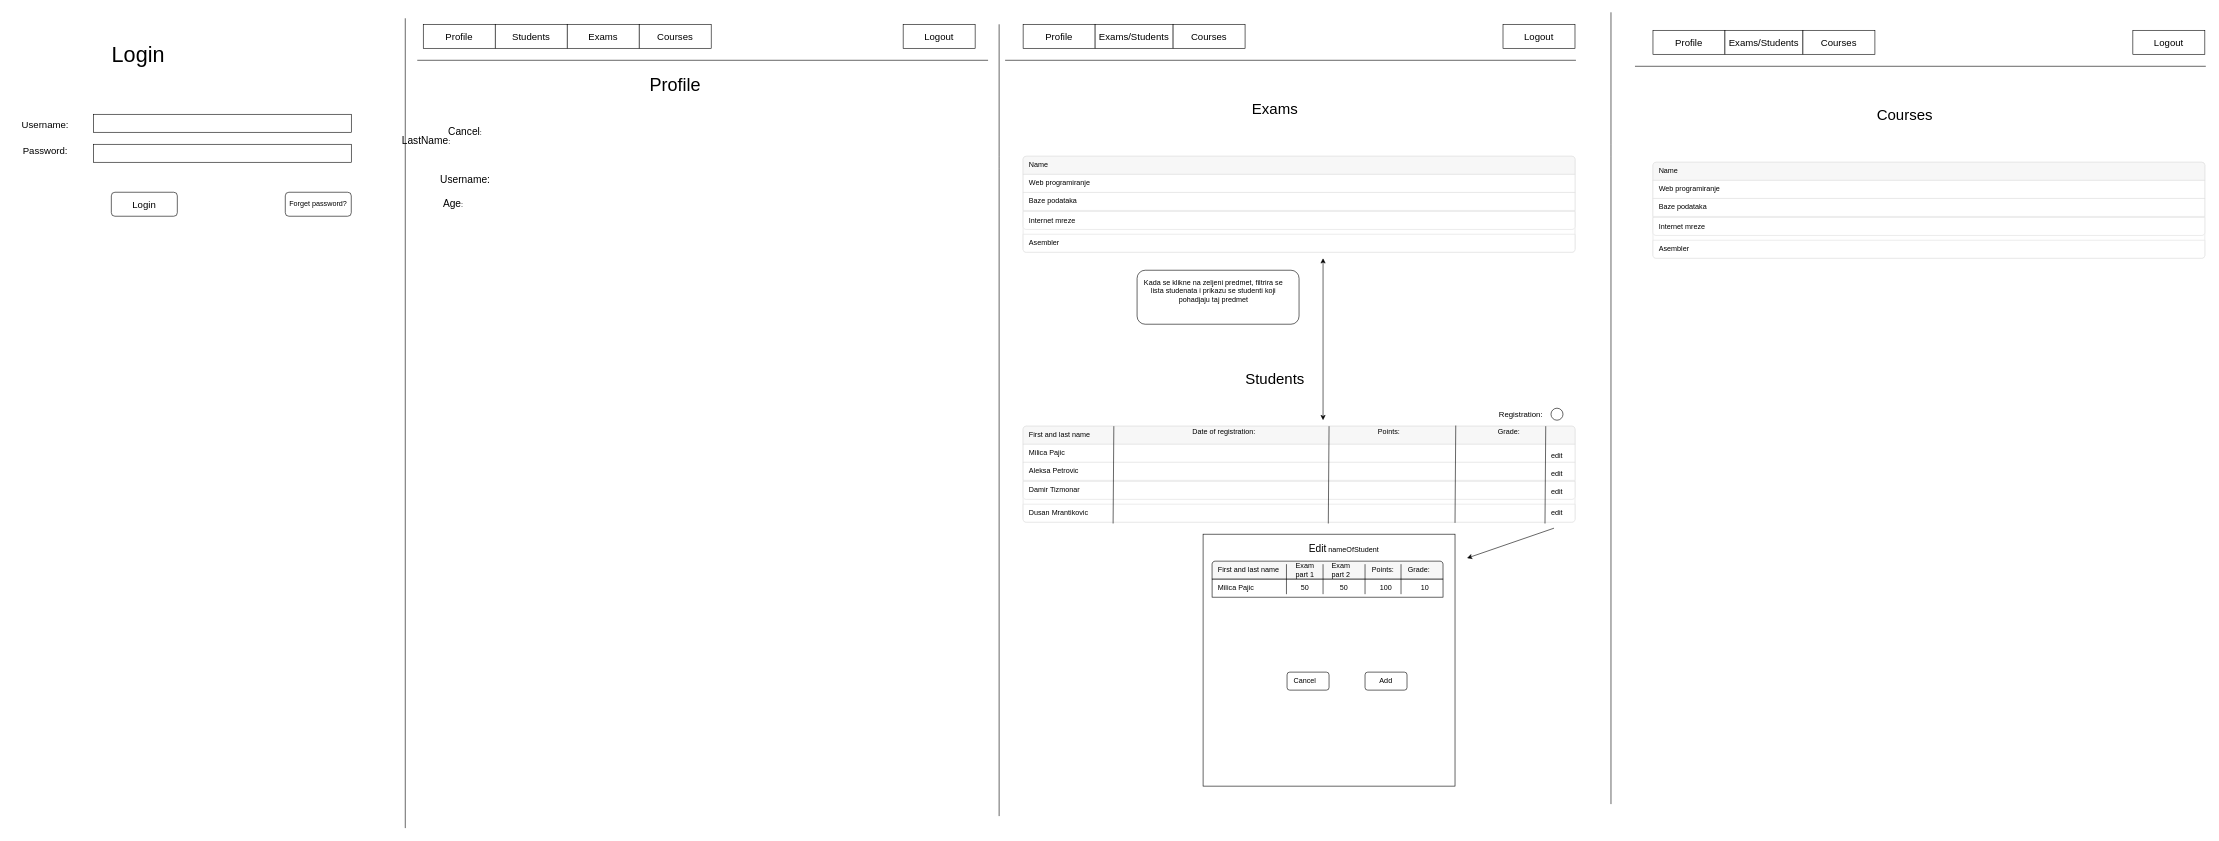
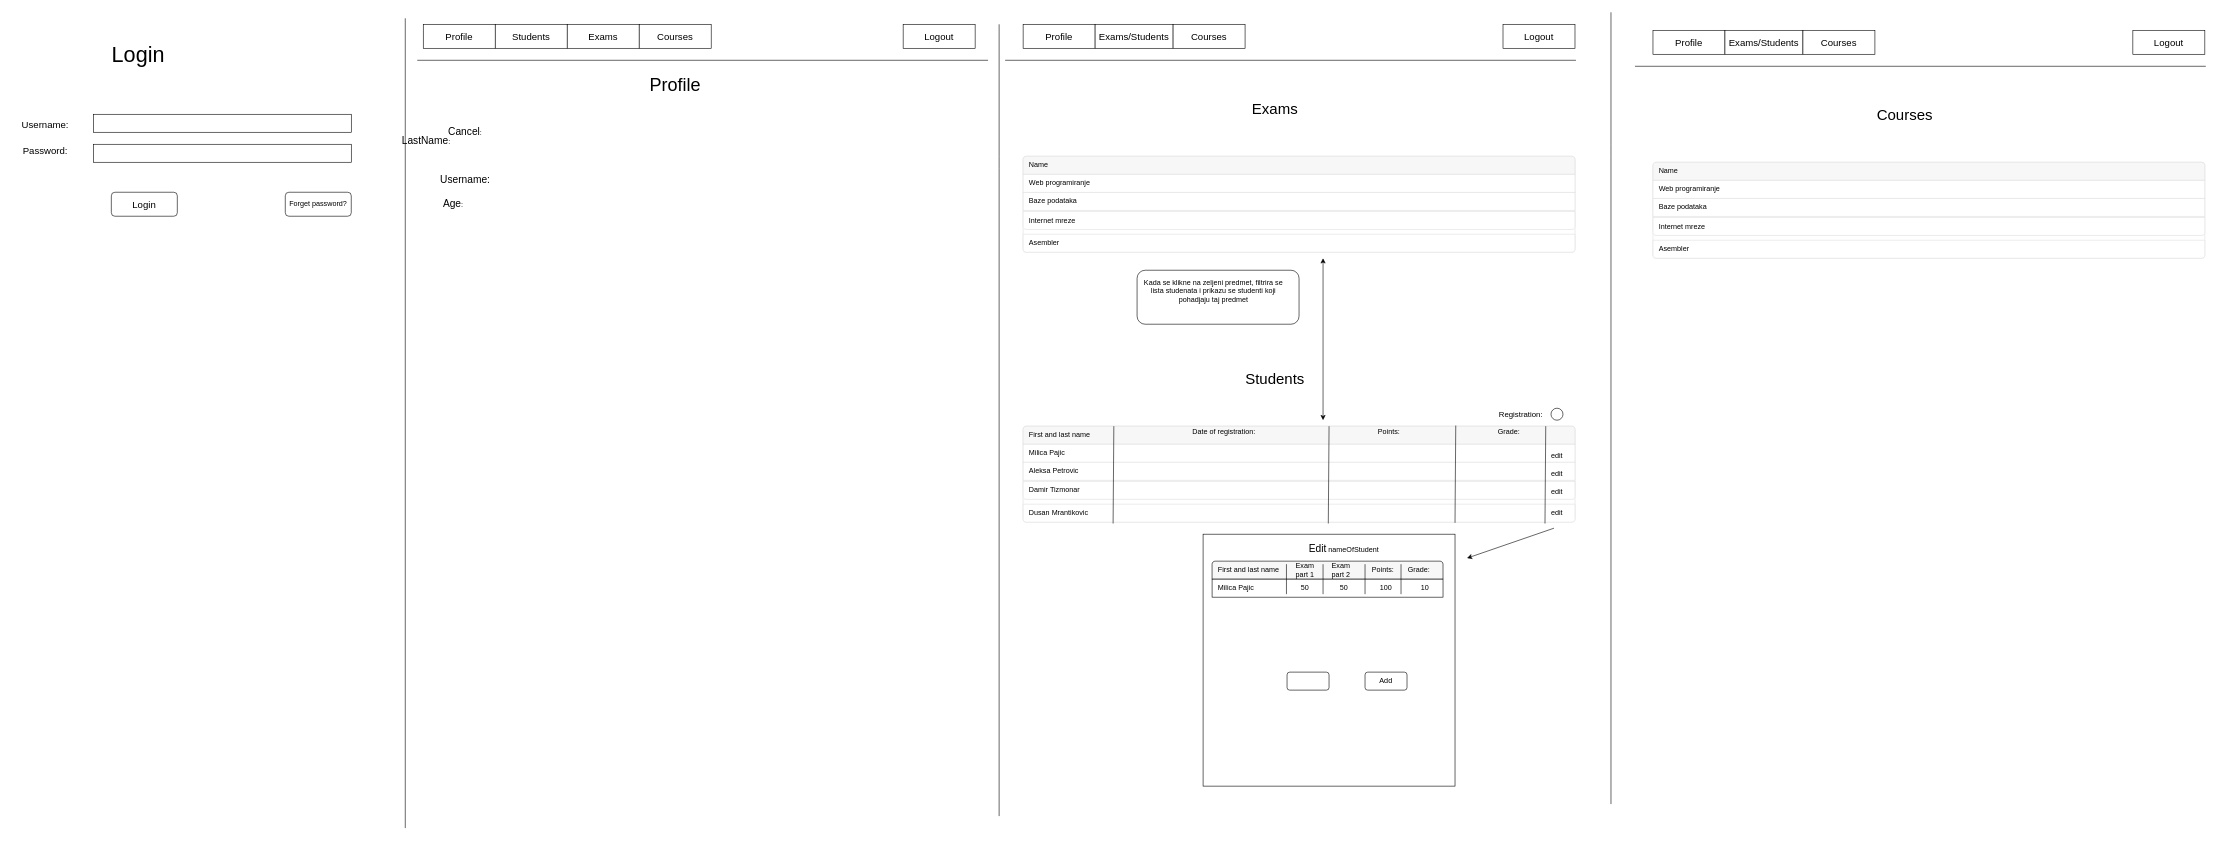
(1305, 681) -> none
